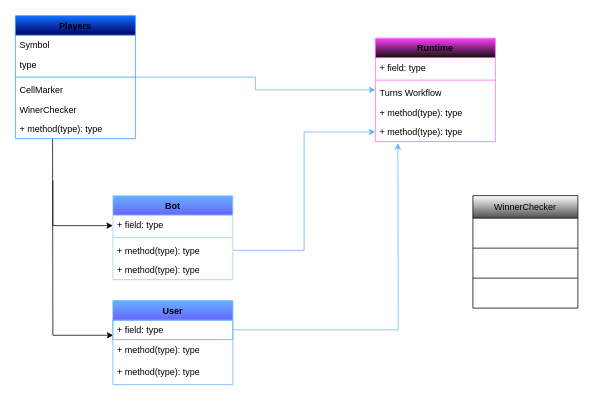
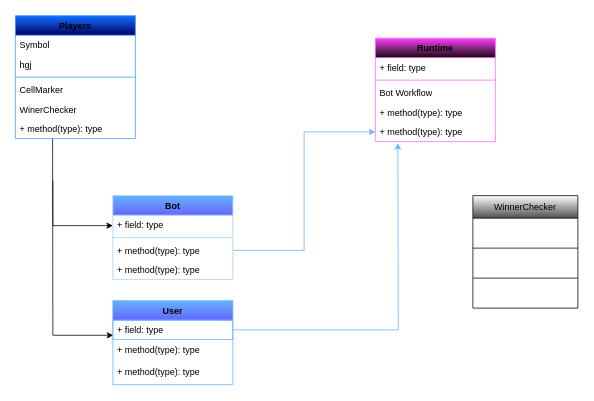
(30, 65) -> (27, 65)
(255, 82) -> none
(413, 94) -> (408, 94)
